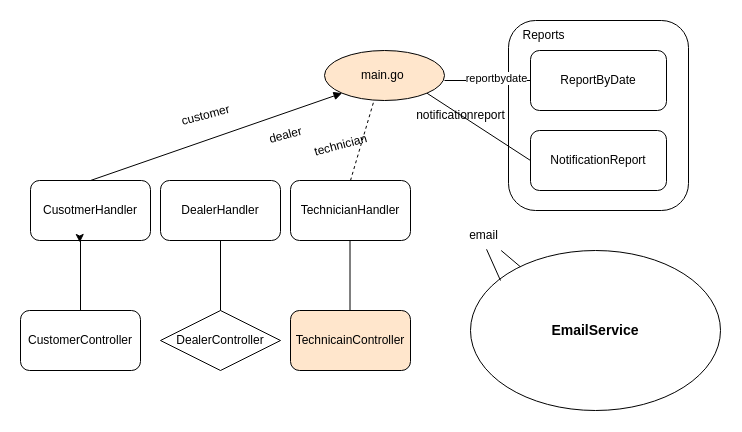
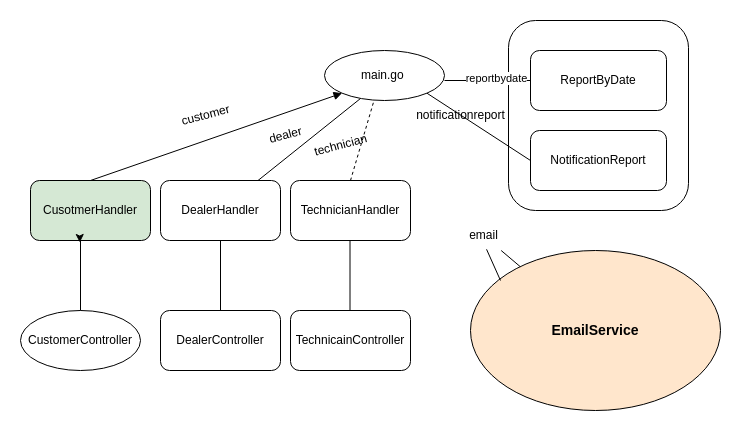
(544, 36) -> none
(385, 76) -> (385, 76)
none -> (309, 140)
(91, 211) -> (91, 211)
(596, 331) -> (596, 331)
(81, 341) -> (81, 341)
(221, 341) -> (221, 341)
(351, 341) -> (351, 341)
